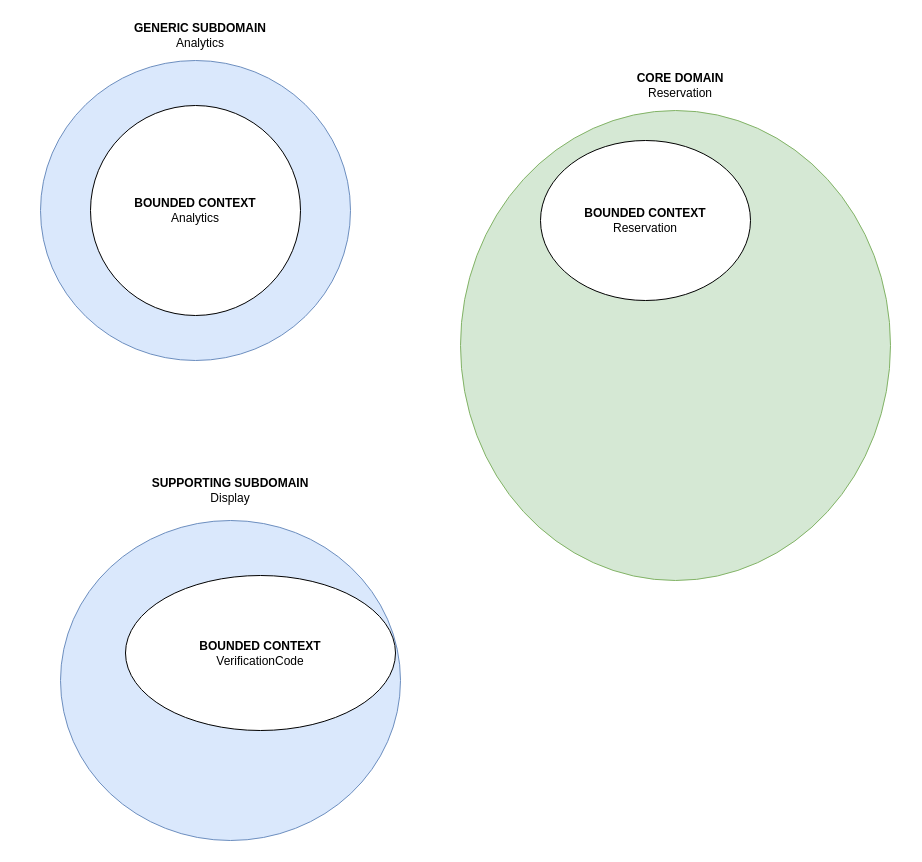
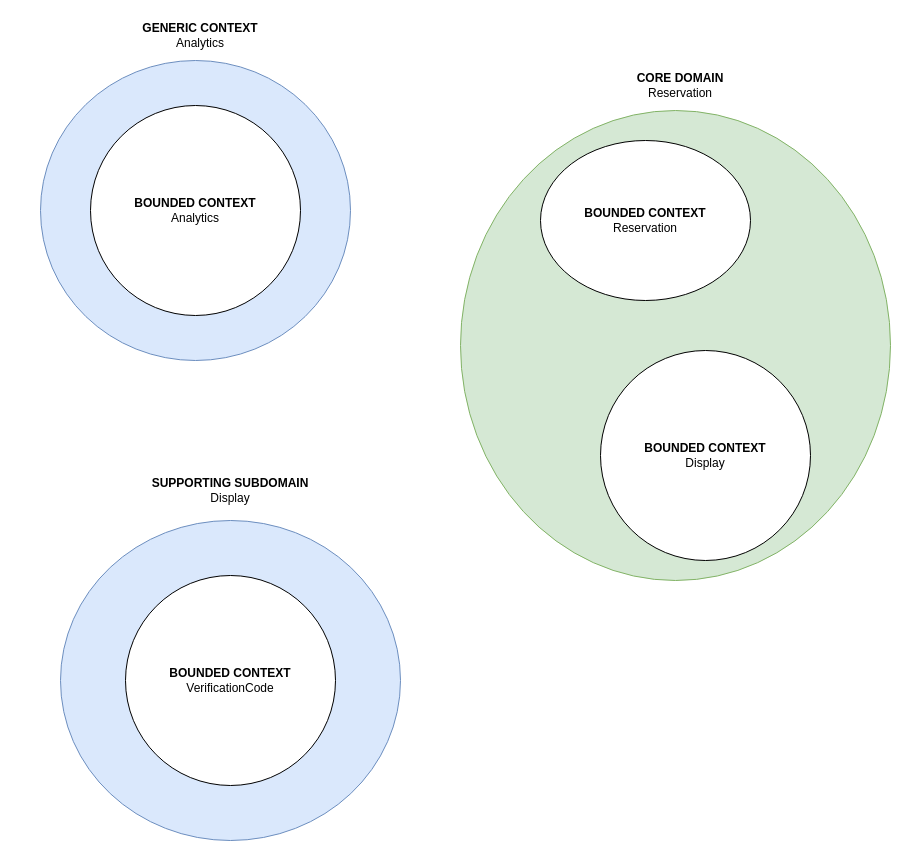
(201, 36) -> (201, 36)
none -> (706, 456)
(261, 653) -> (231, 681)
